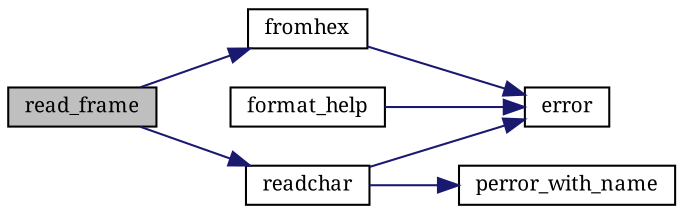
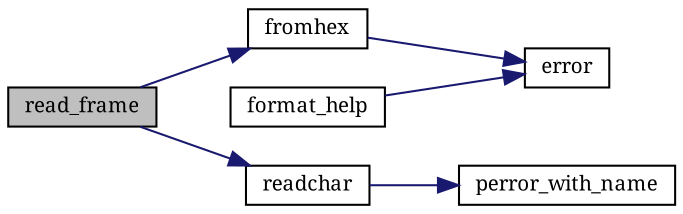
(437, 146) -> none
